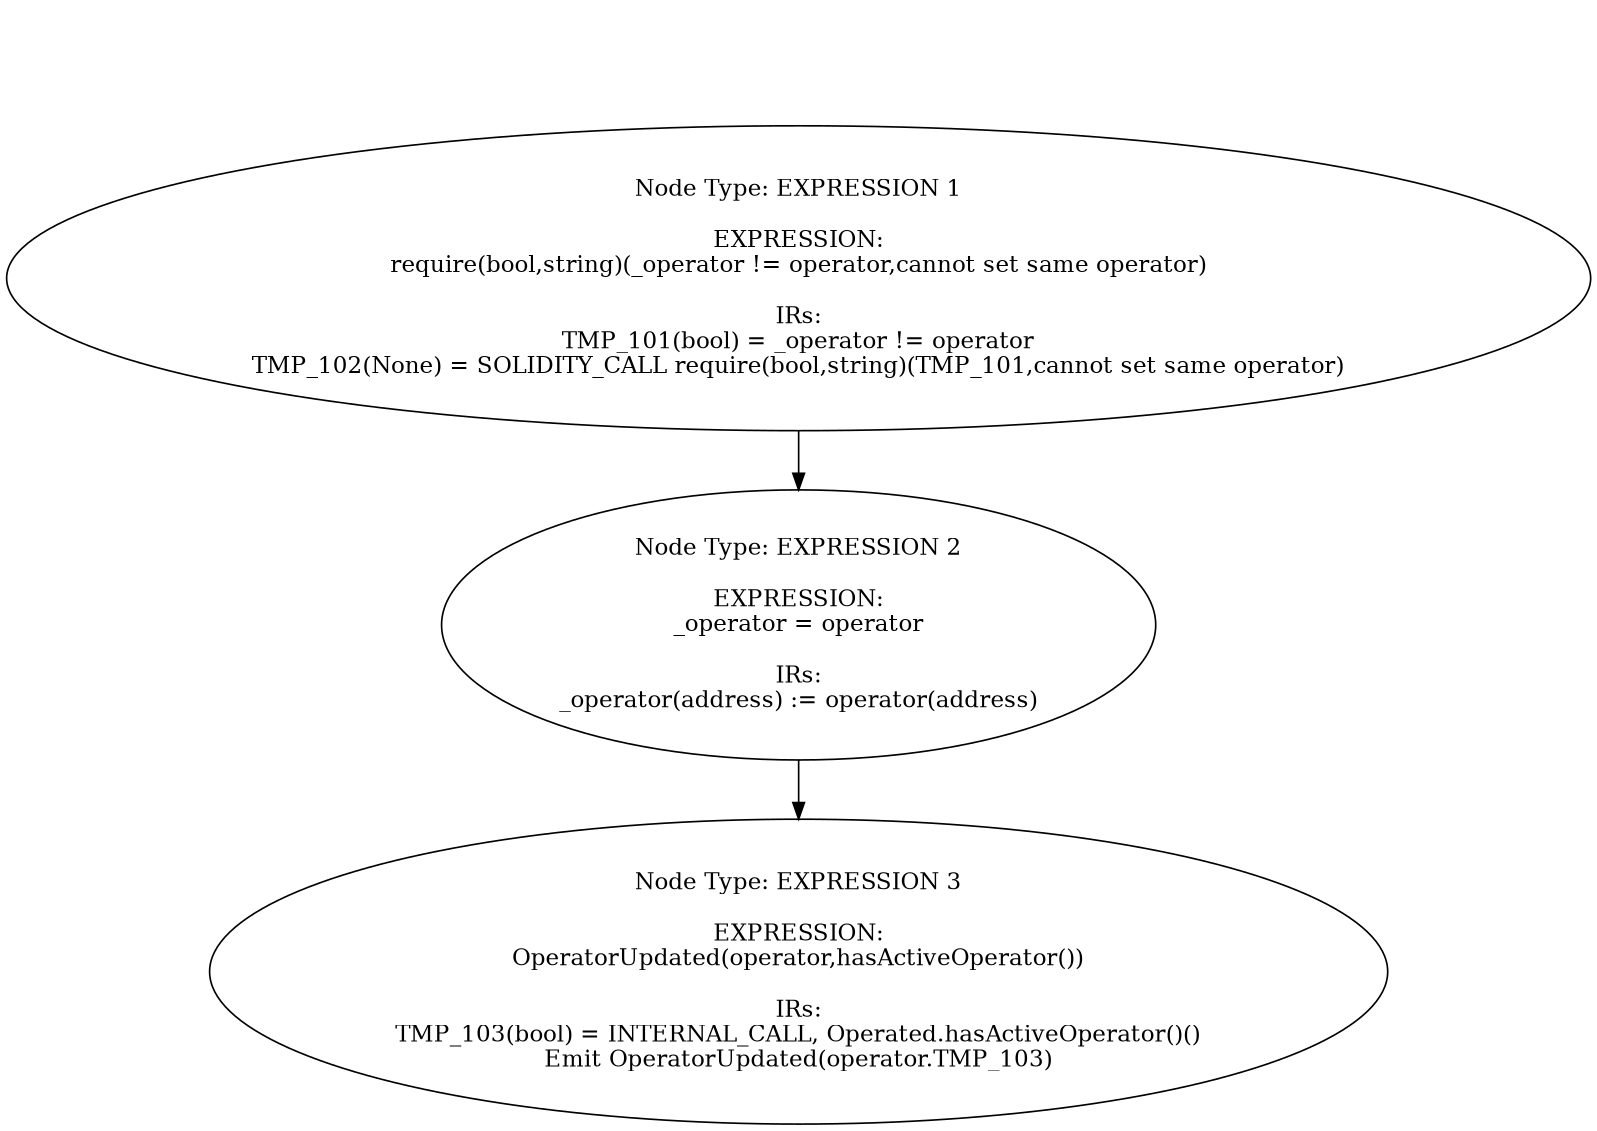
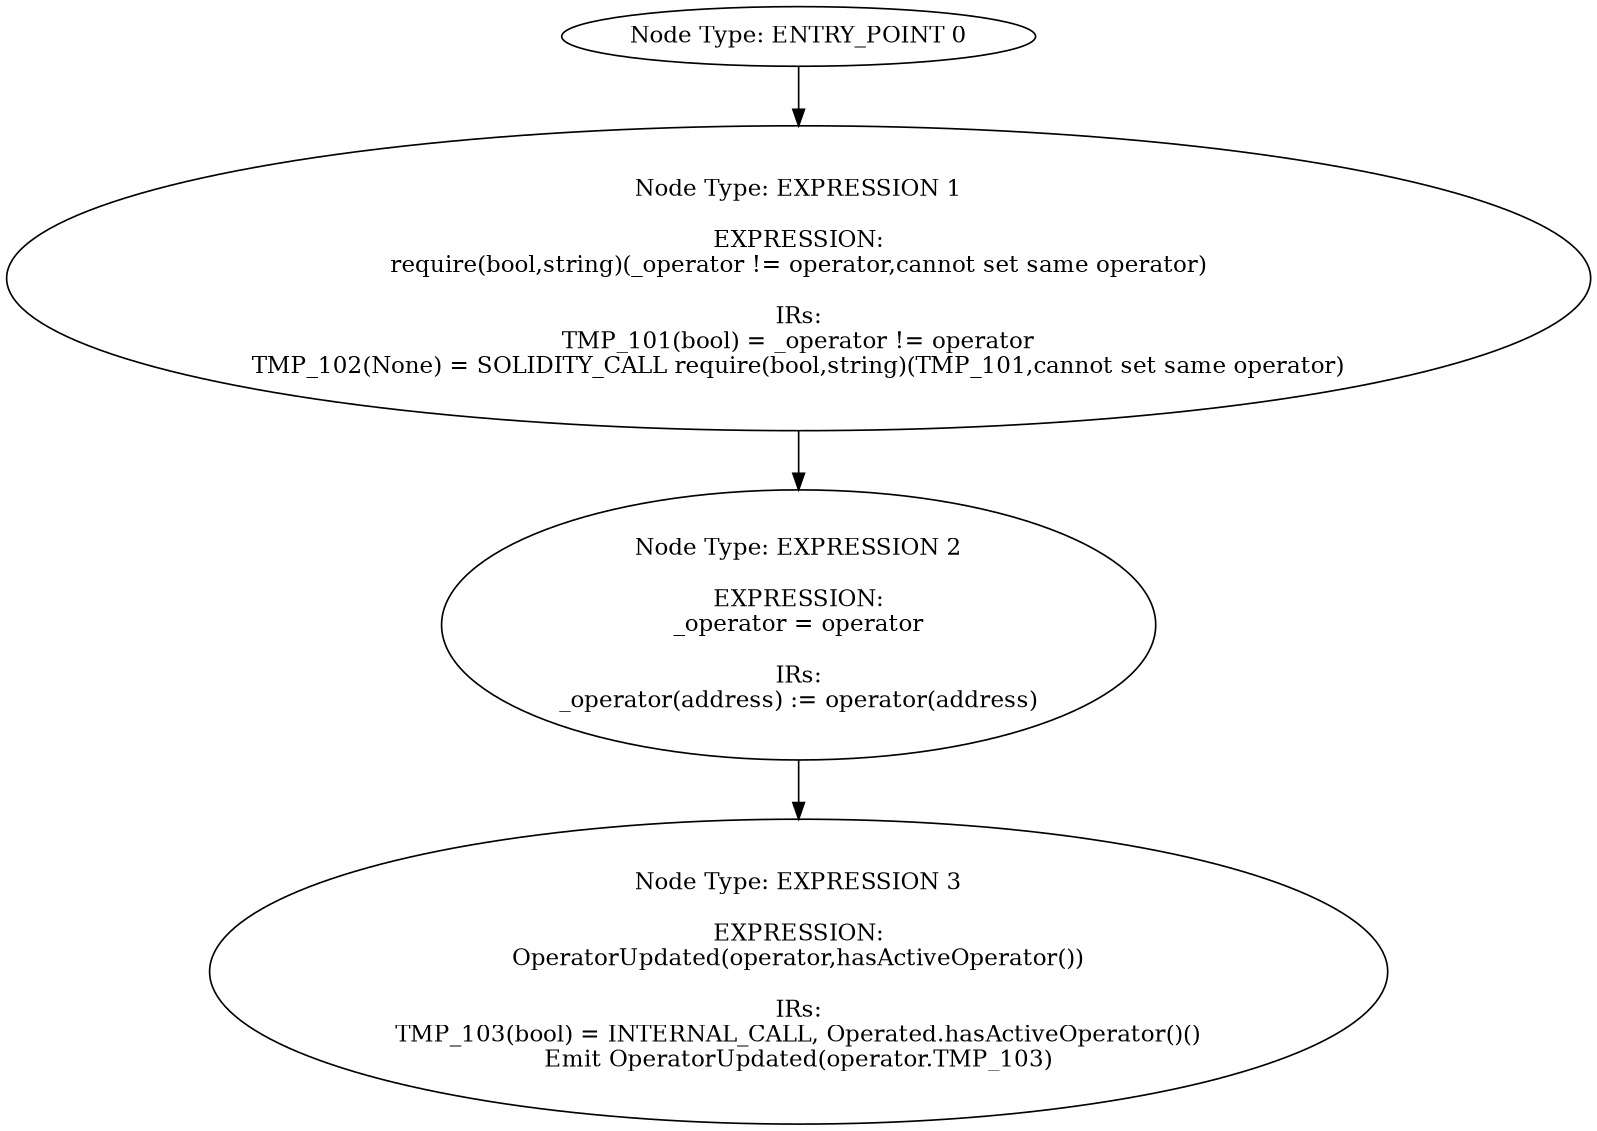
none -> (799, 36)
